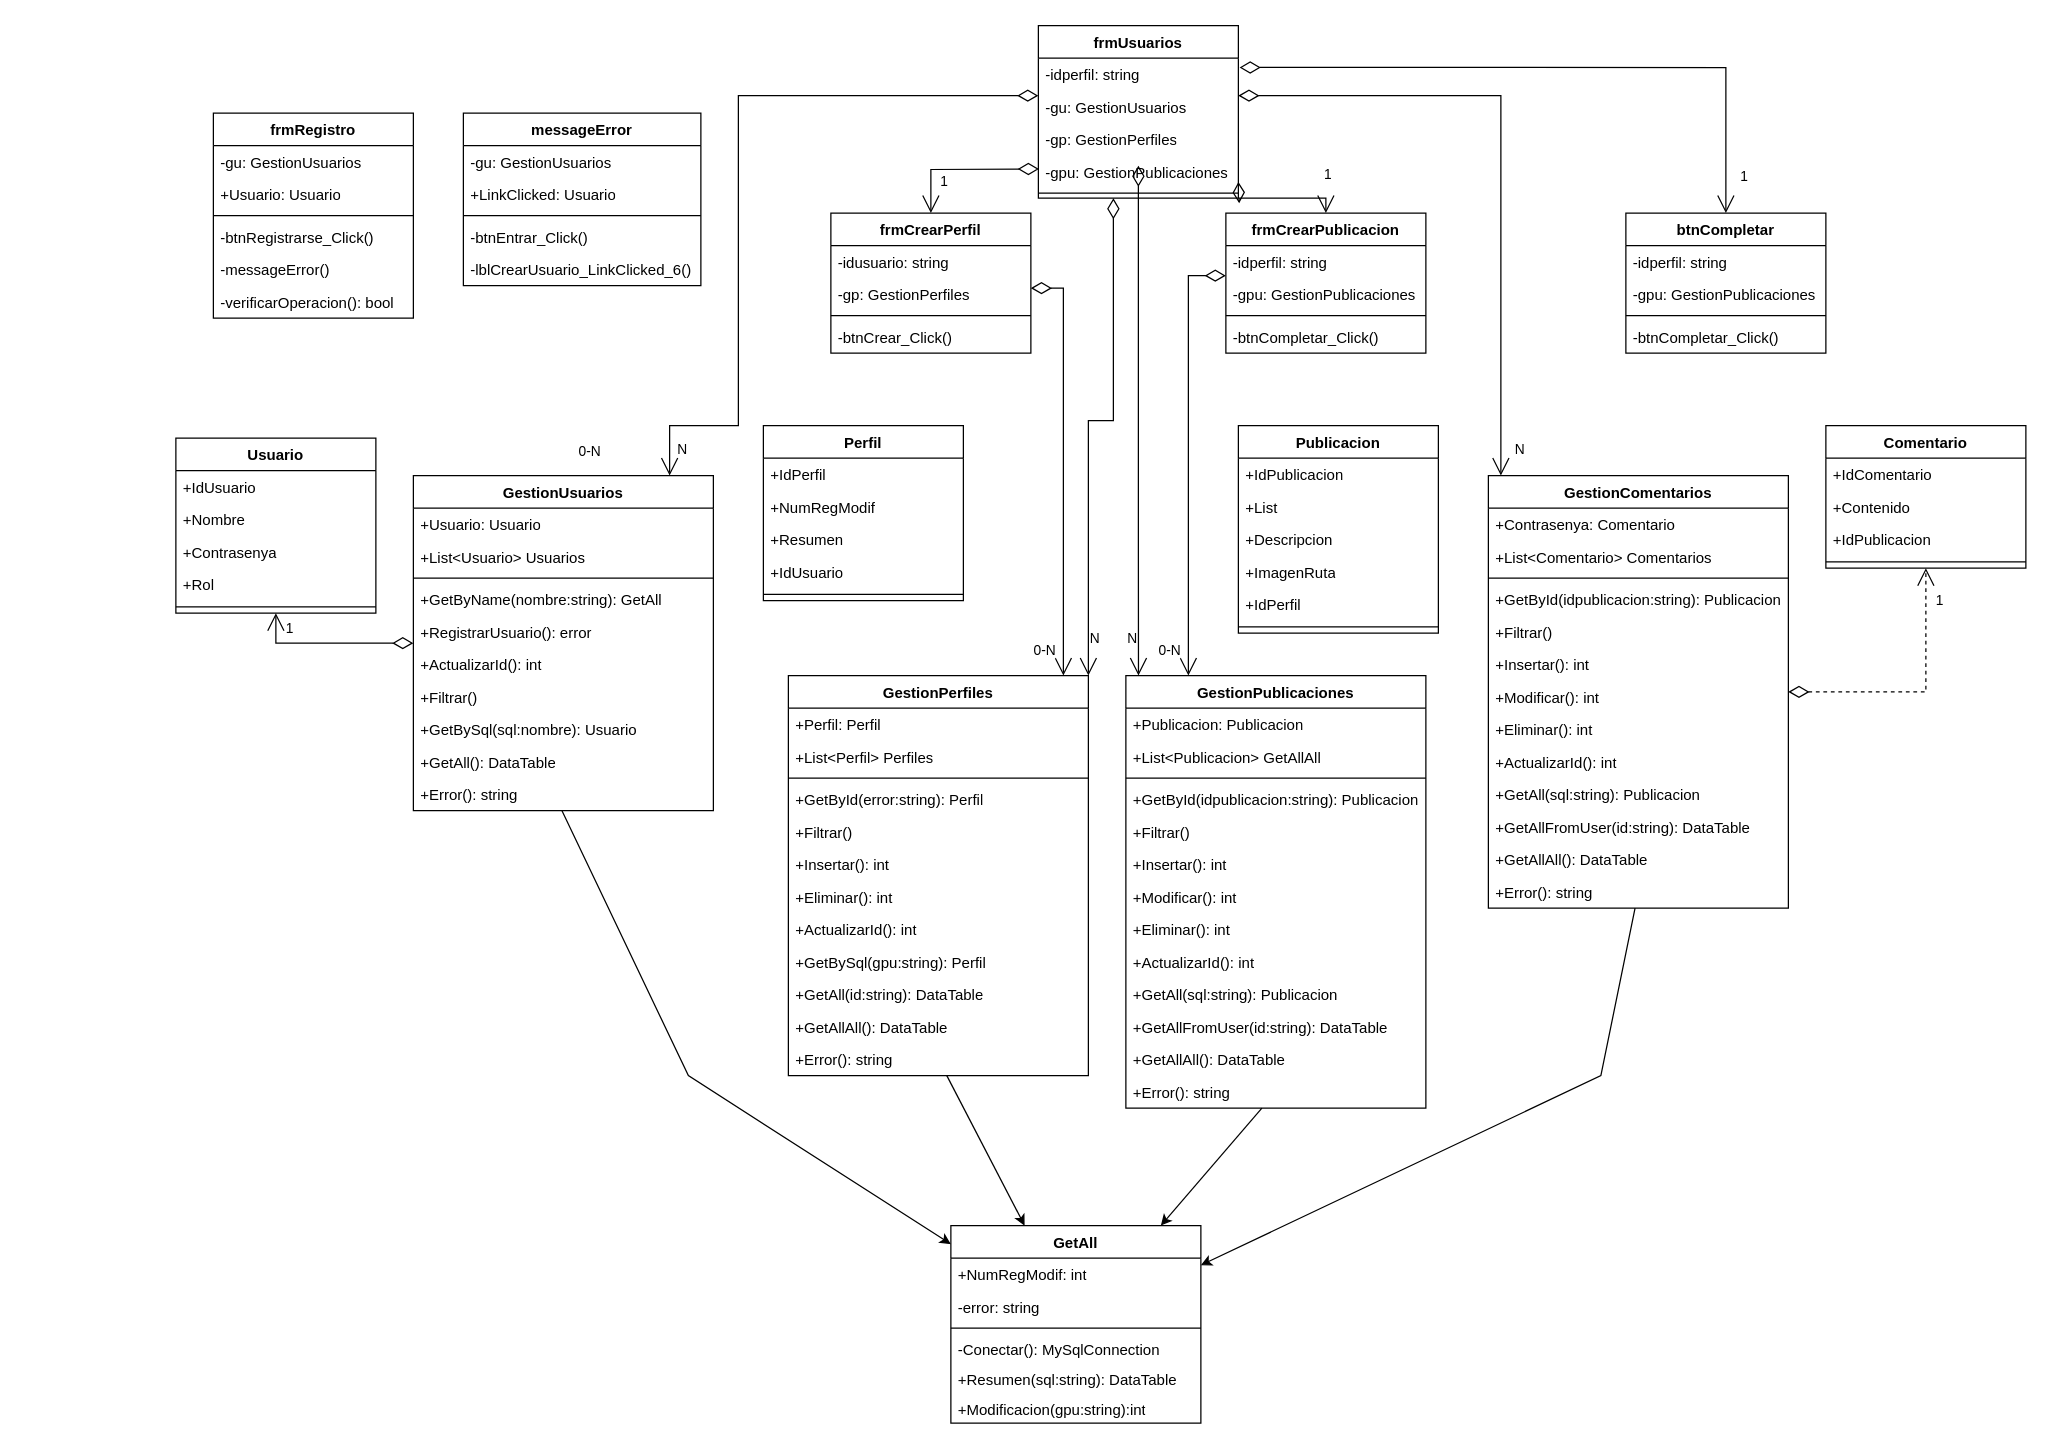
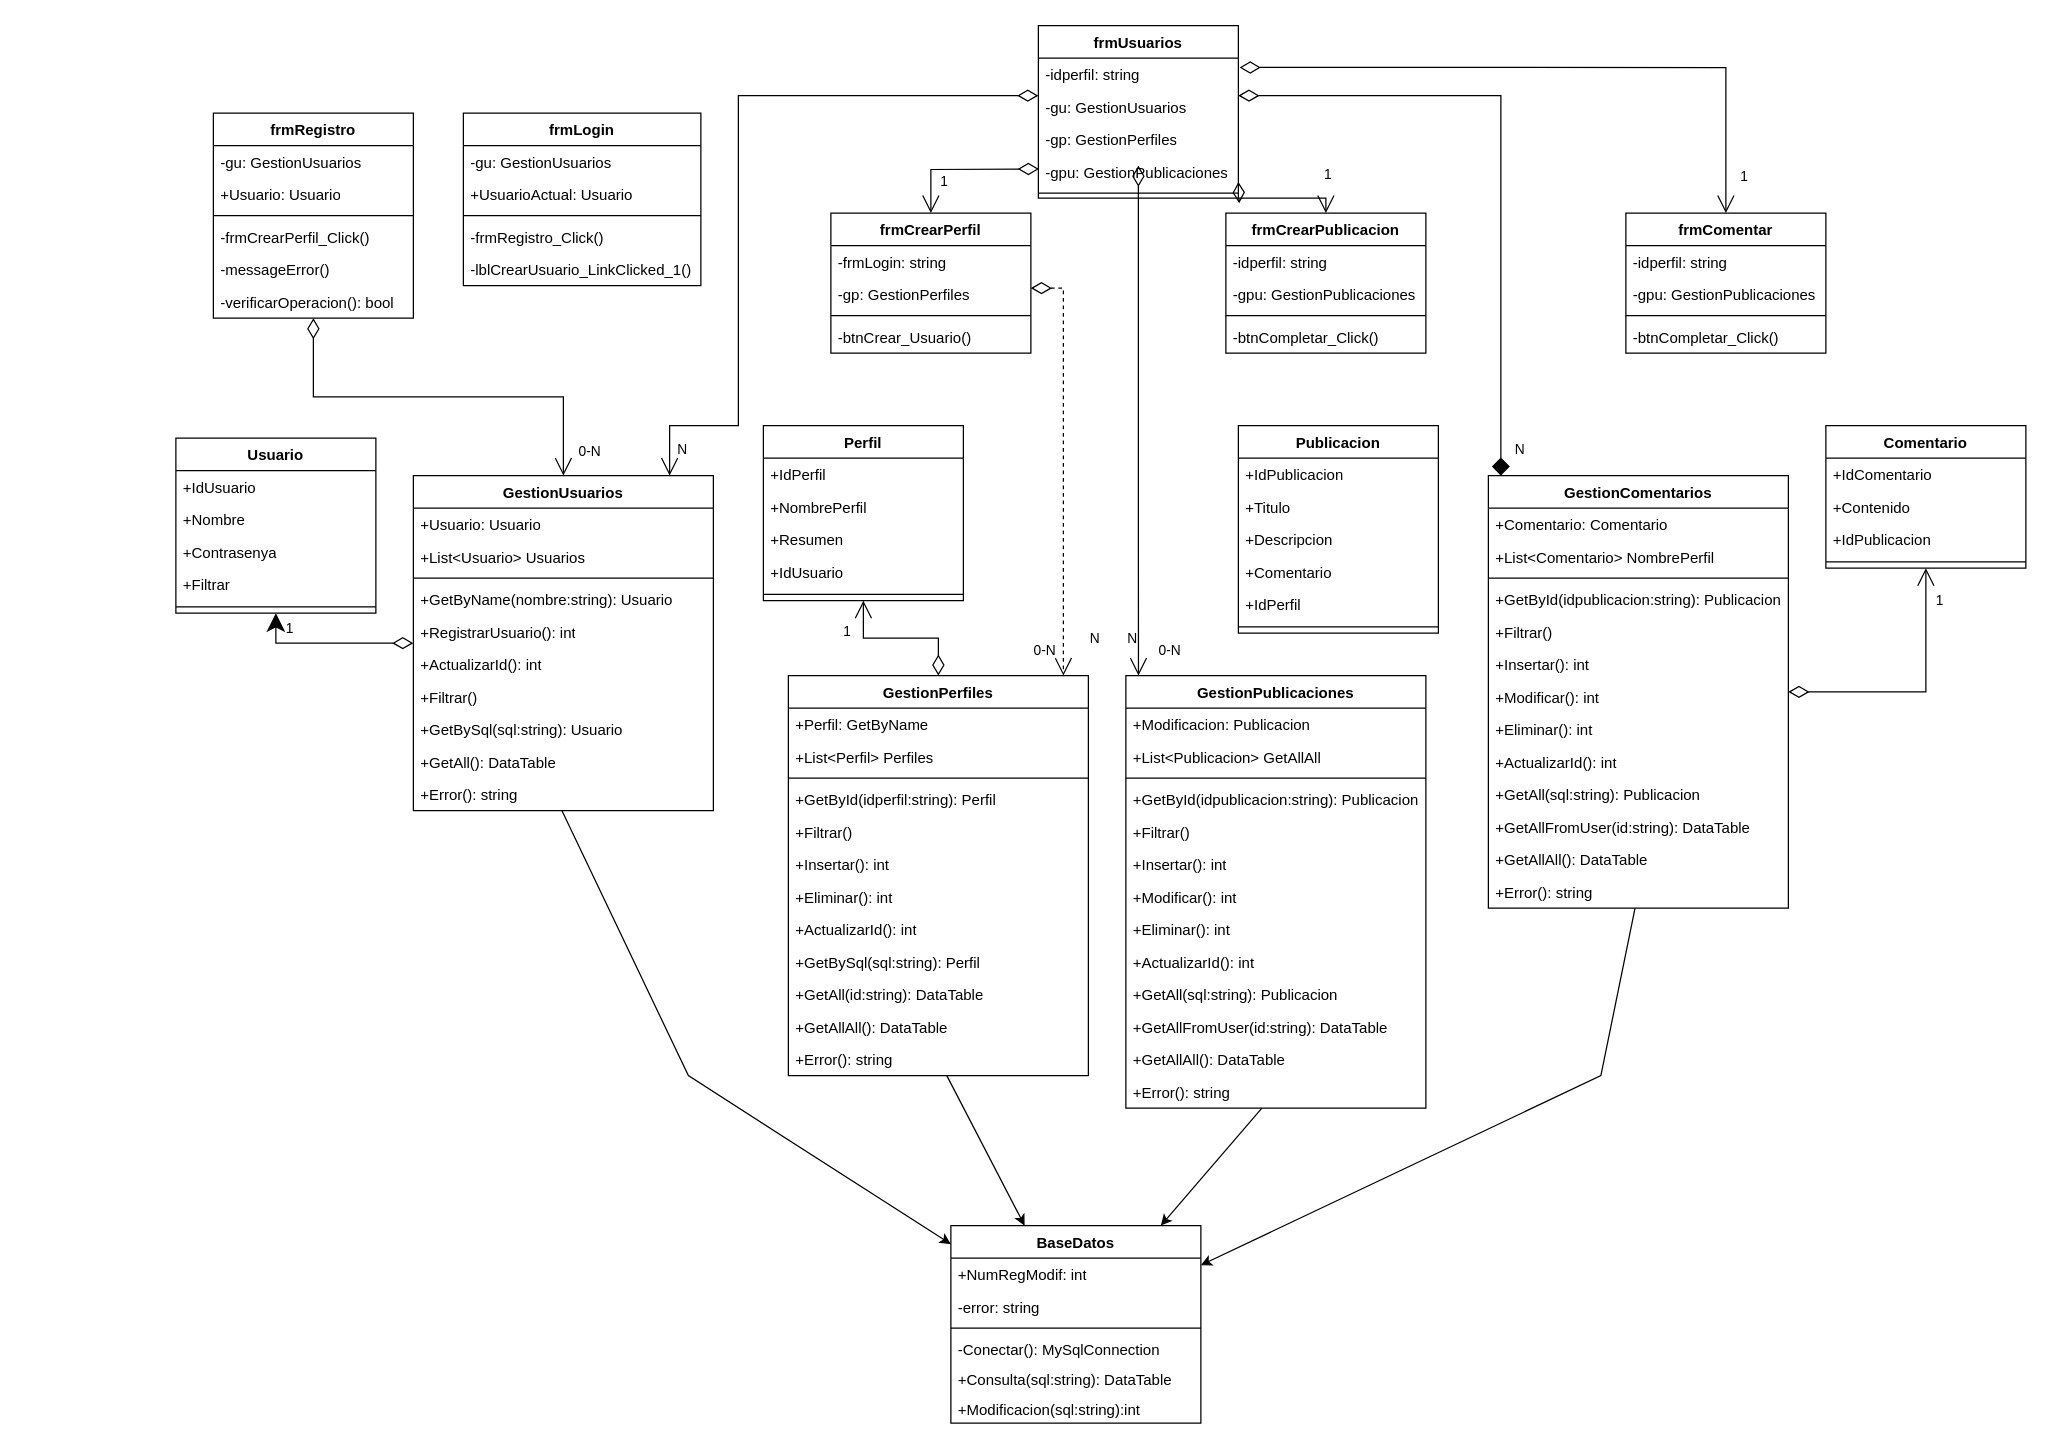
(582, 131) -> (582, 131)
(547, 196) -> (557, 196)
(1726, 231) -> (1726, 231)
(311, 238) -> (309, 238)
(542, 238) -> (549, 238)
(904, 263) -> (902, 263)
(583, 280) -> (583, 280)
(906, 338) -> (916, 338)
none -> (446, 397)
(1088, 433) -> none
(1501, 465) -> (1501, 457)
(1188, 466) -> none
(1063, 475) -> (1063, 475)
(819, 508) -> (821, 508)
(1265, 508) -> (1271, 508)
(1591, 526) -> (1584, 526)
(1610, 558) -> (1612, 558)
(1292, 573) -> (1290, 573)
(198, 586) -> (213, 586)
(548, 601) -> (554, 601)
(276, 624) -> (276, 629)
(522, 633) -> (512, 633)
none -> (892, 638)
(1926, 690) -> (1926, 690)
(847, 726) -> (863, 726)
(1223, 726) -> (1227, 726)
(535, 731) -> (533, 731)
(910, 801) -> (917, 801)
(904, 963) -> (902, 963)
(1076, 1243) -> (1076, 1243)
(1077, 1381) -> (1077, 1390)
(1066, 1411) -> (1064, 1411)
